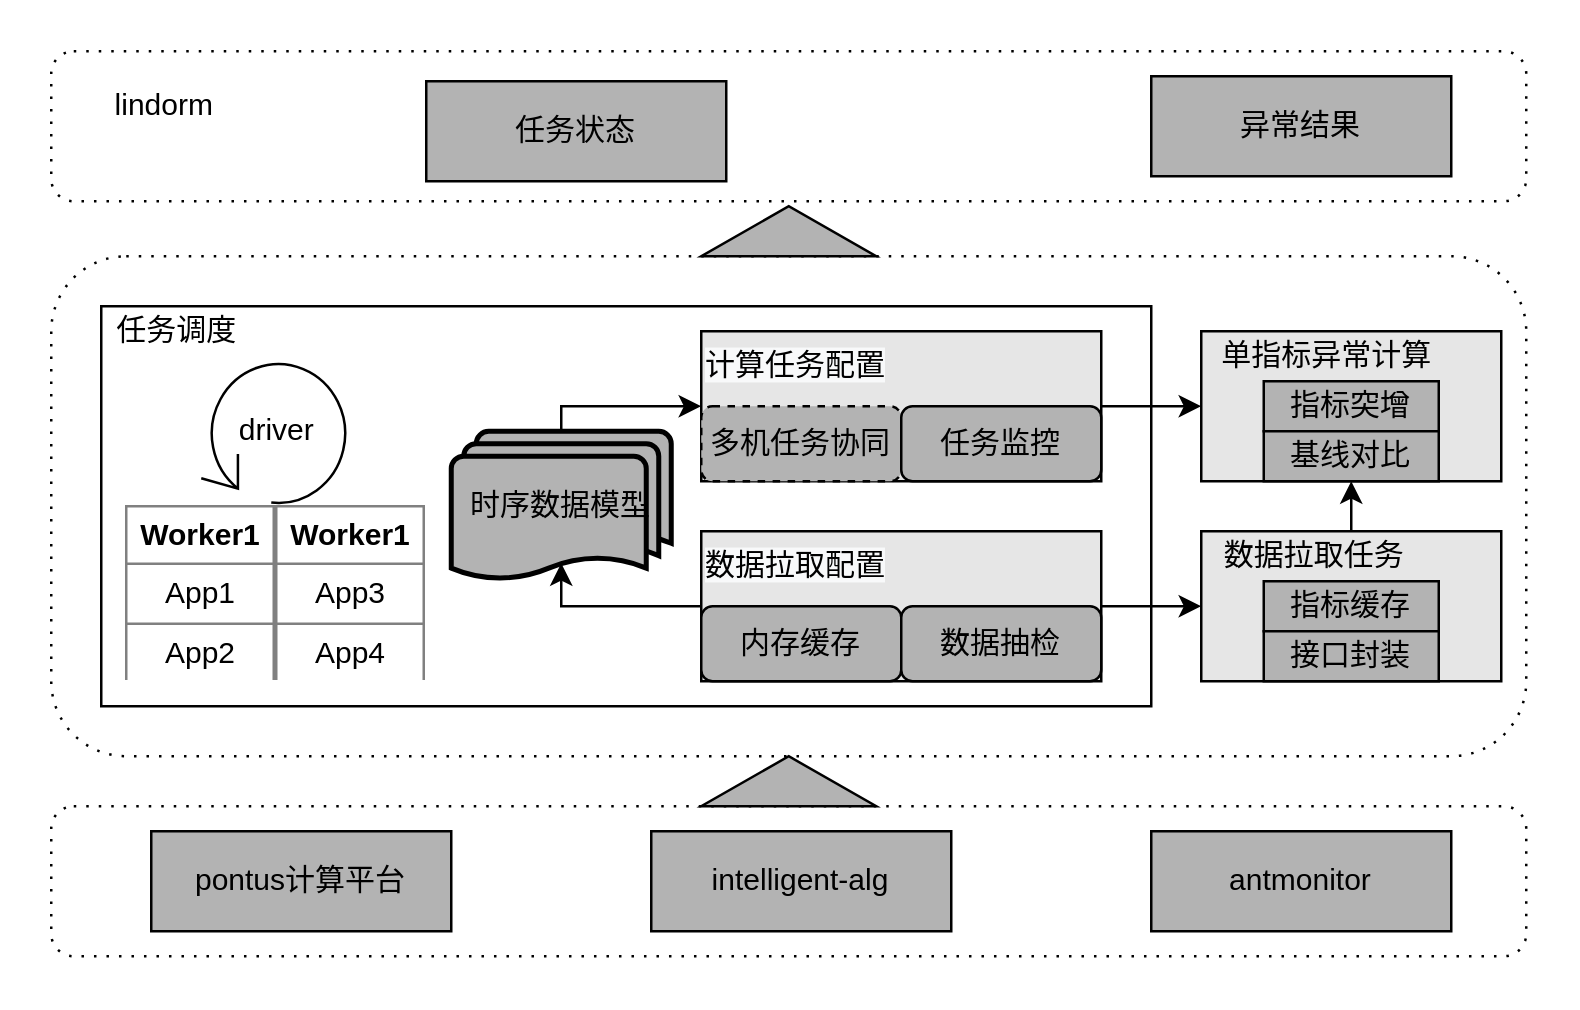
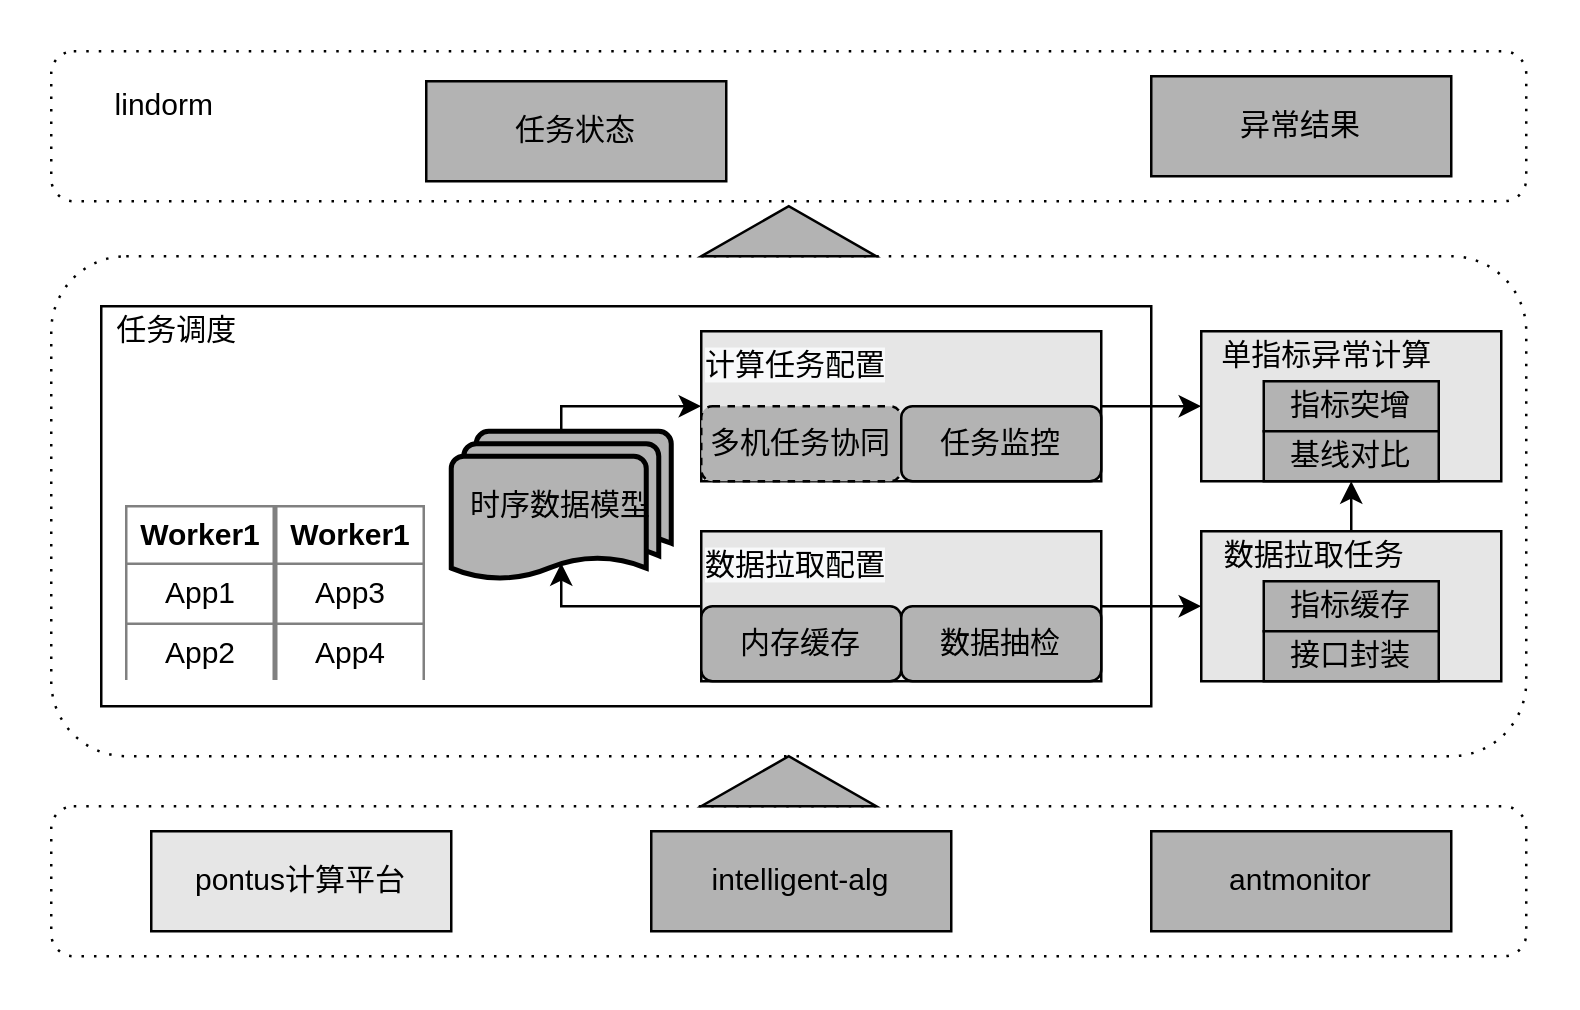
(276, 431) -> none
(301, 881) -> (301, 881)
